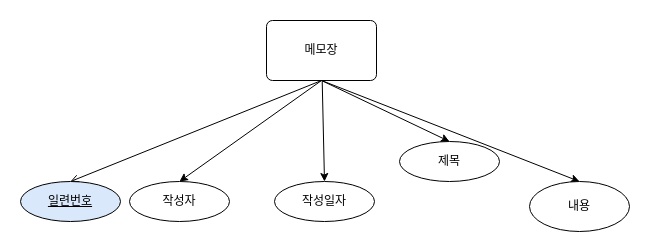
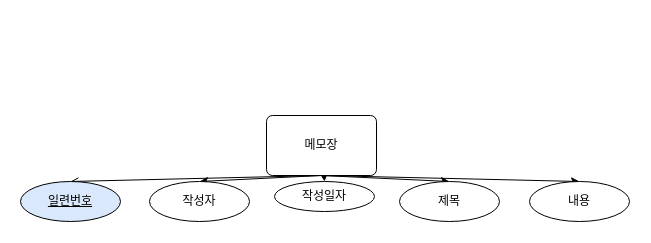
(322, 51) -> (322, 146)
(450, 162) -> (450, 202)
(180, 202) -> (200, 202)
(325, 202) -> (325, 197)
(580, 207) -> (580, 202)
